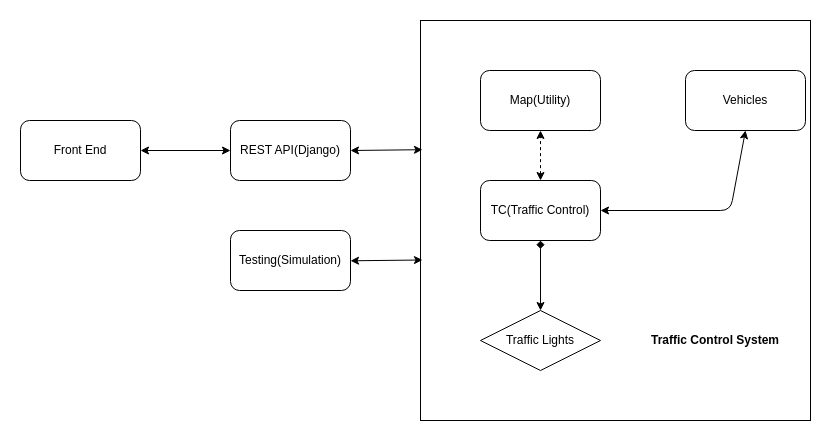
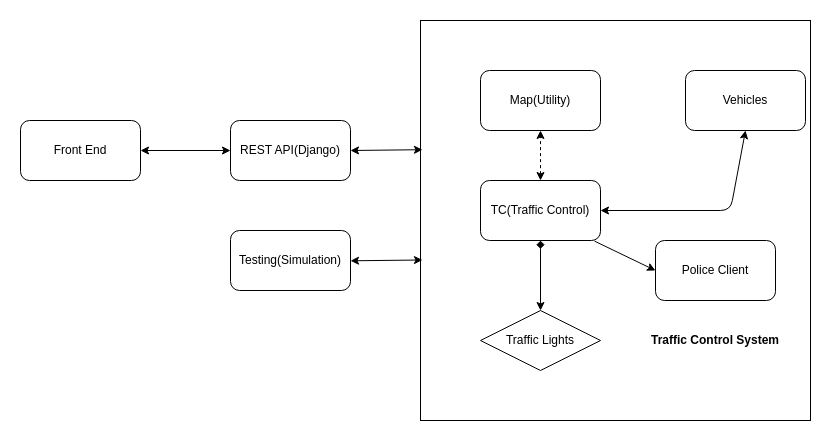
none -> (622, 254)
none -> (716, 271)
